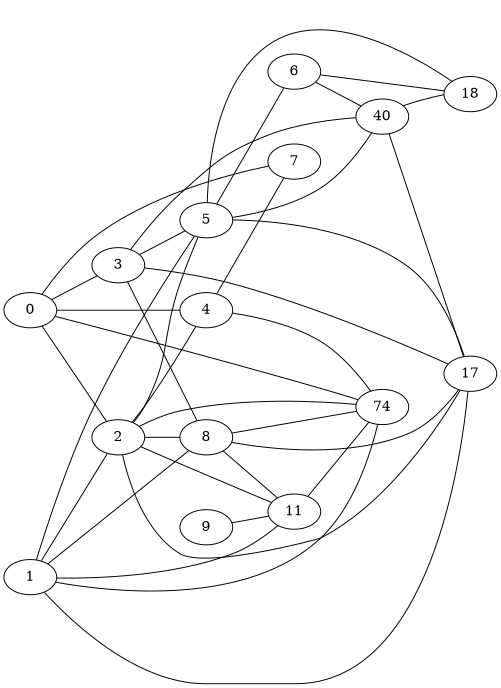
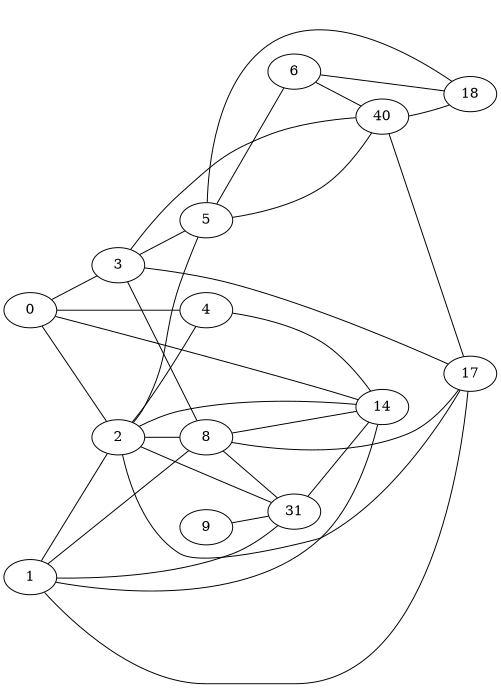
(423, 100) -> (429, 111)
(294, 162) -> none
(375, 248) -> none
(102, 391) -> none
(382, 407) -> (382, 407)
(294, 512) -> (294, 512)
